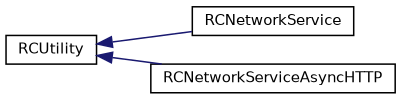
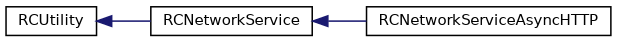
(137, 61) -> (347, 21)
